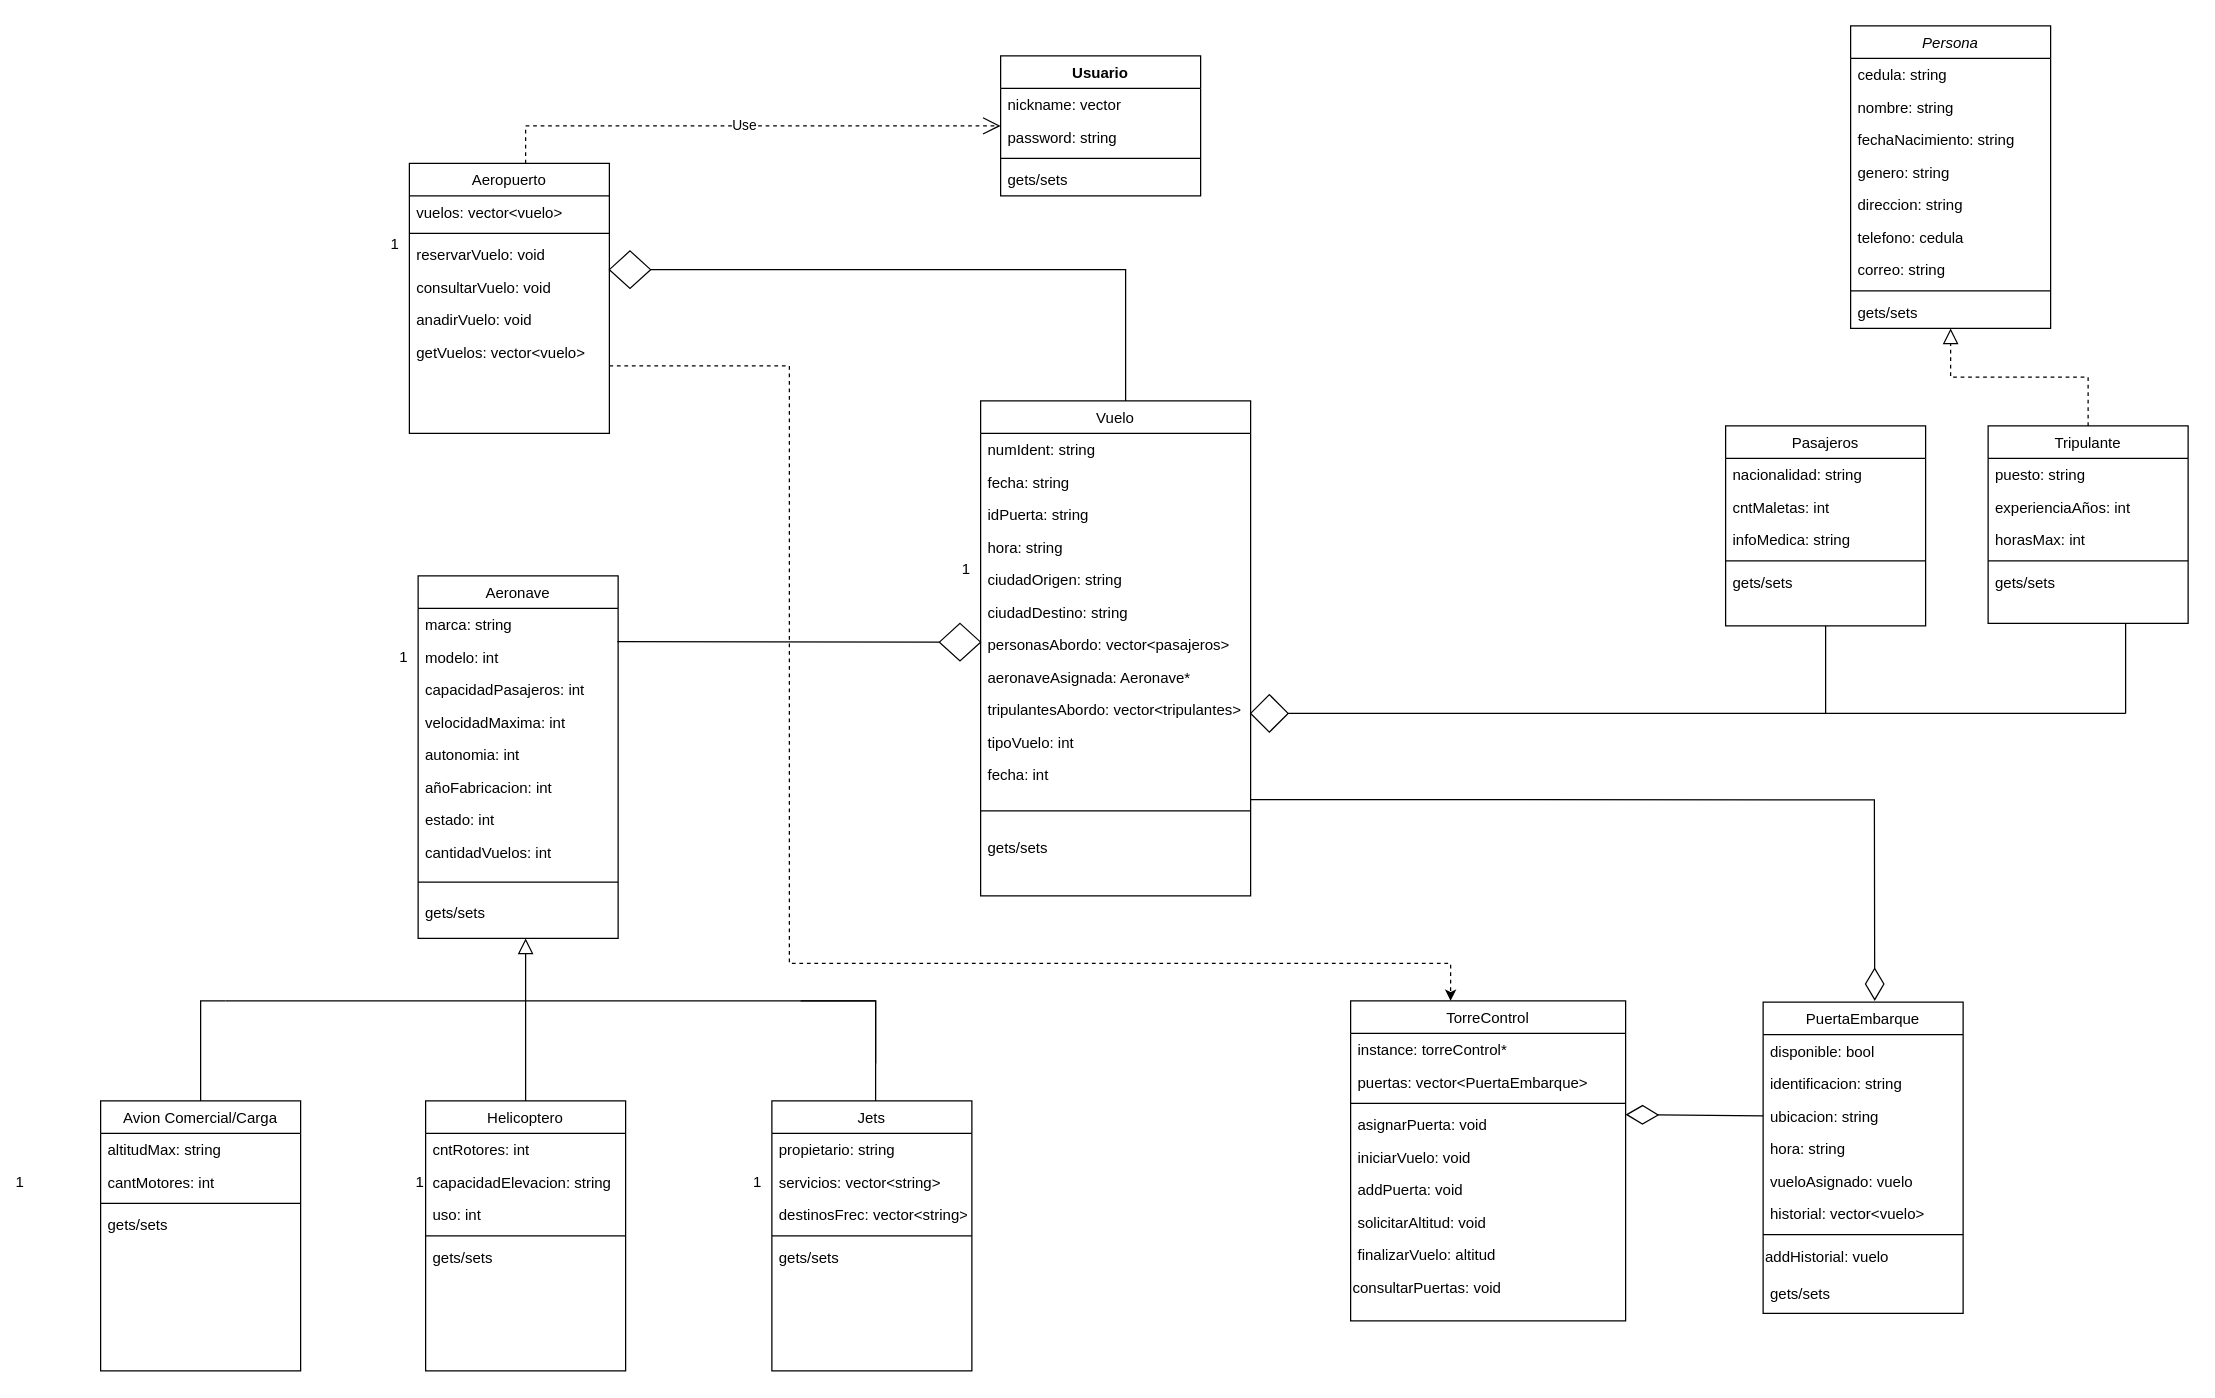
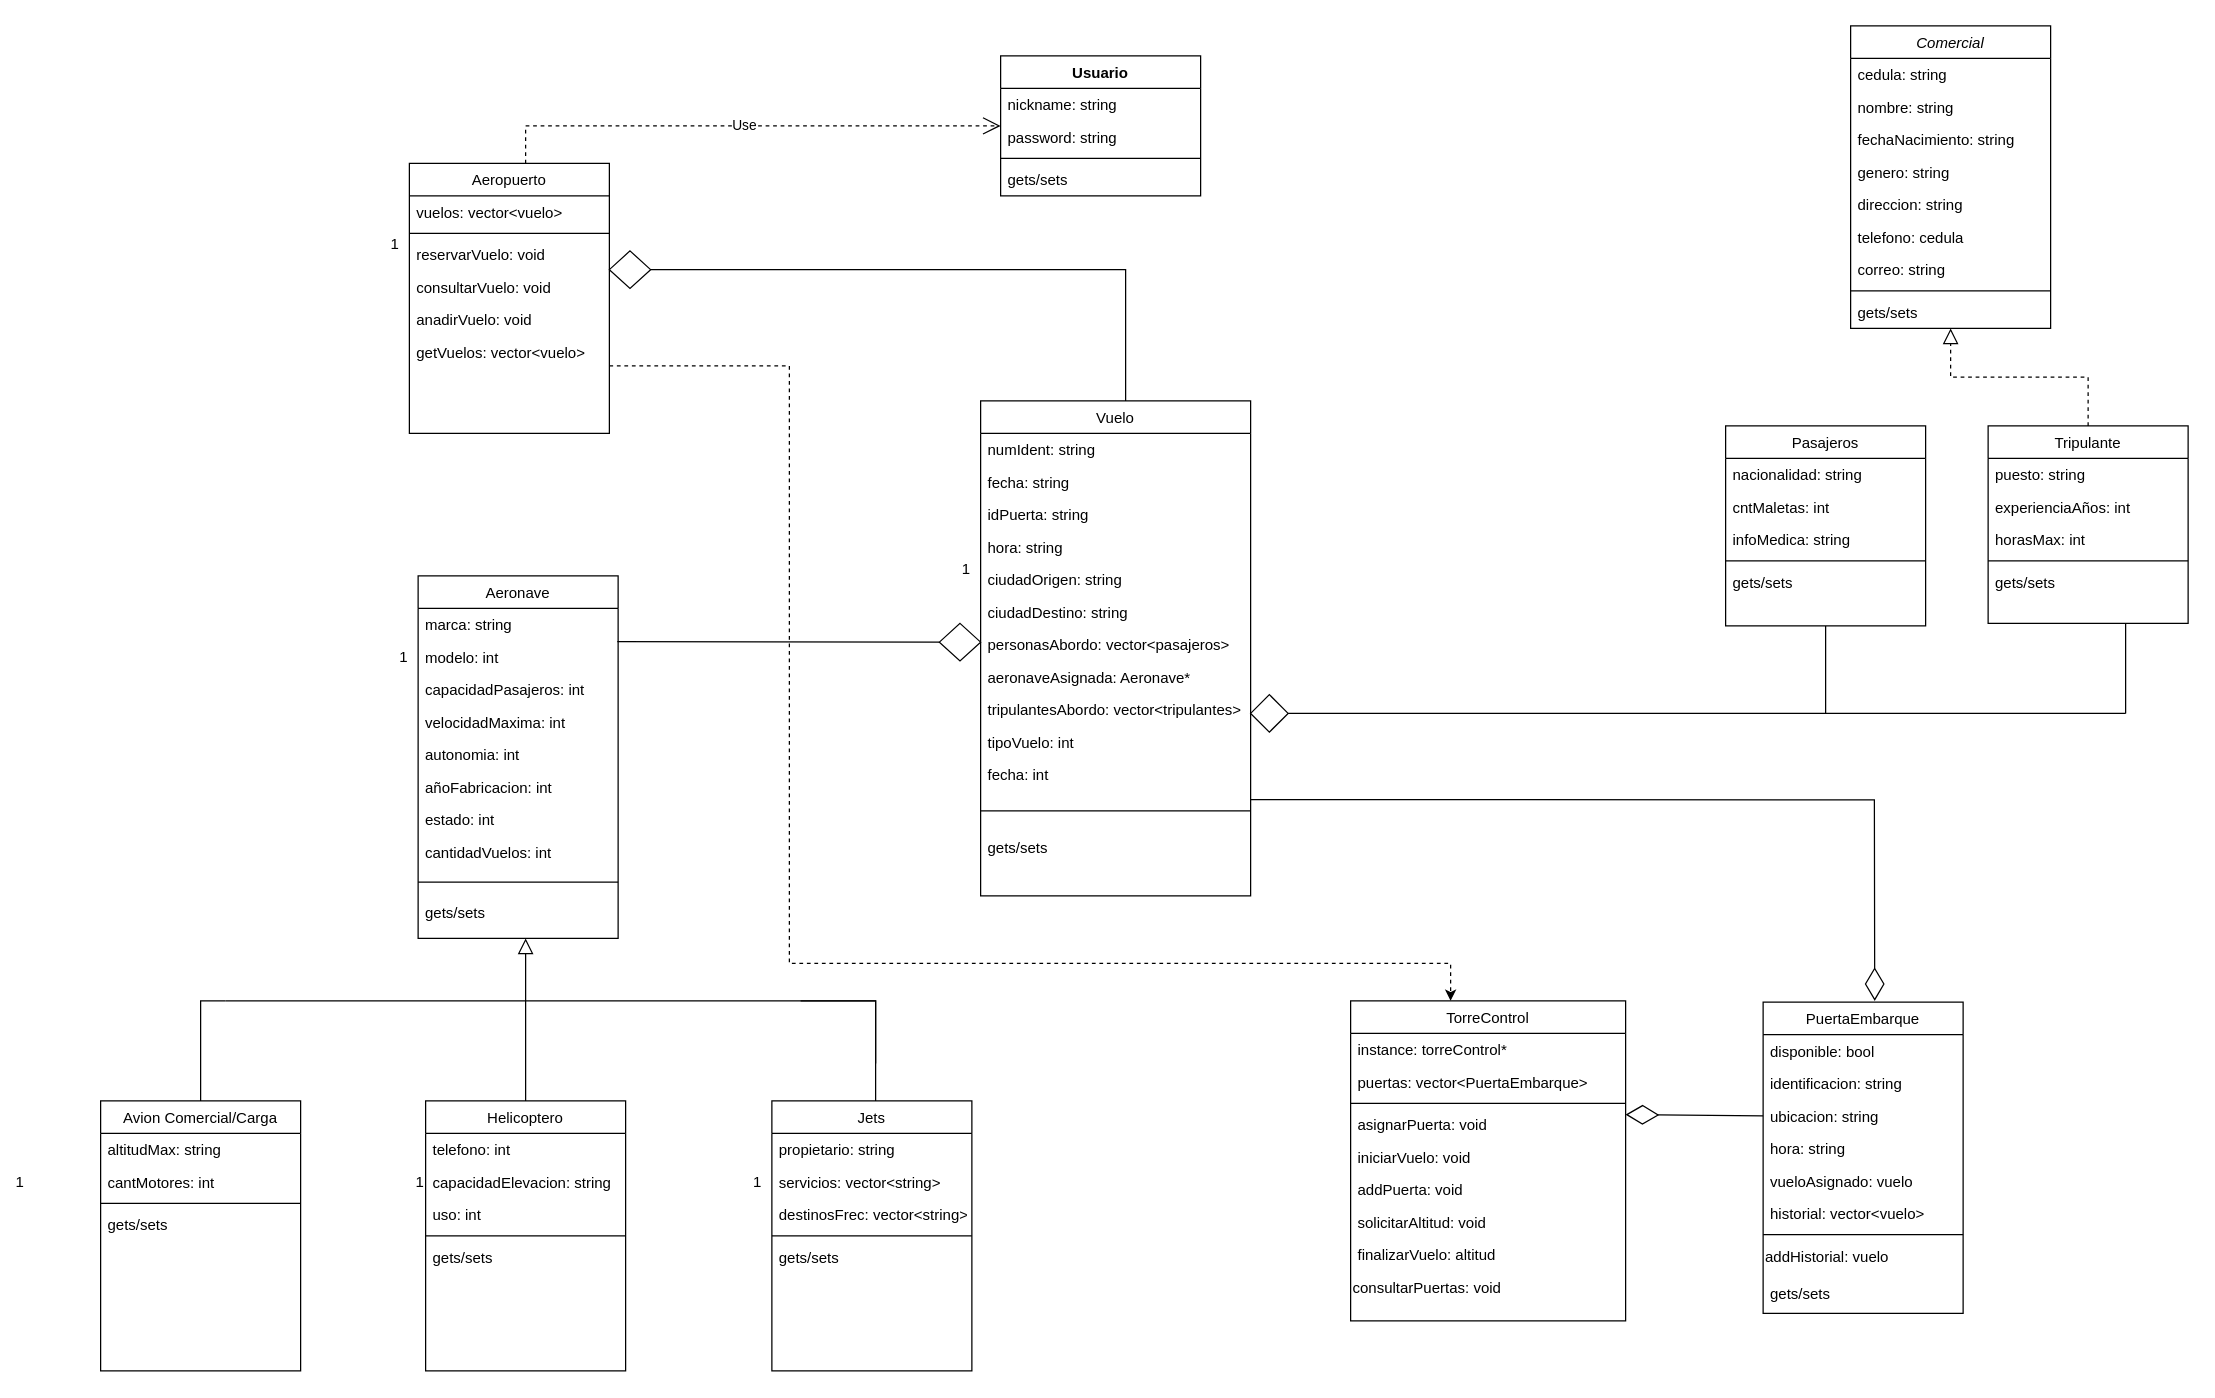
(1950, 43) -> (1950, 43)
(1069, 106) -> (1068, 106)
(490, 1150) -> (479, 1150)
